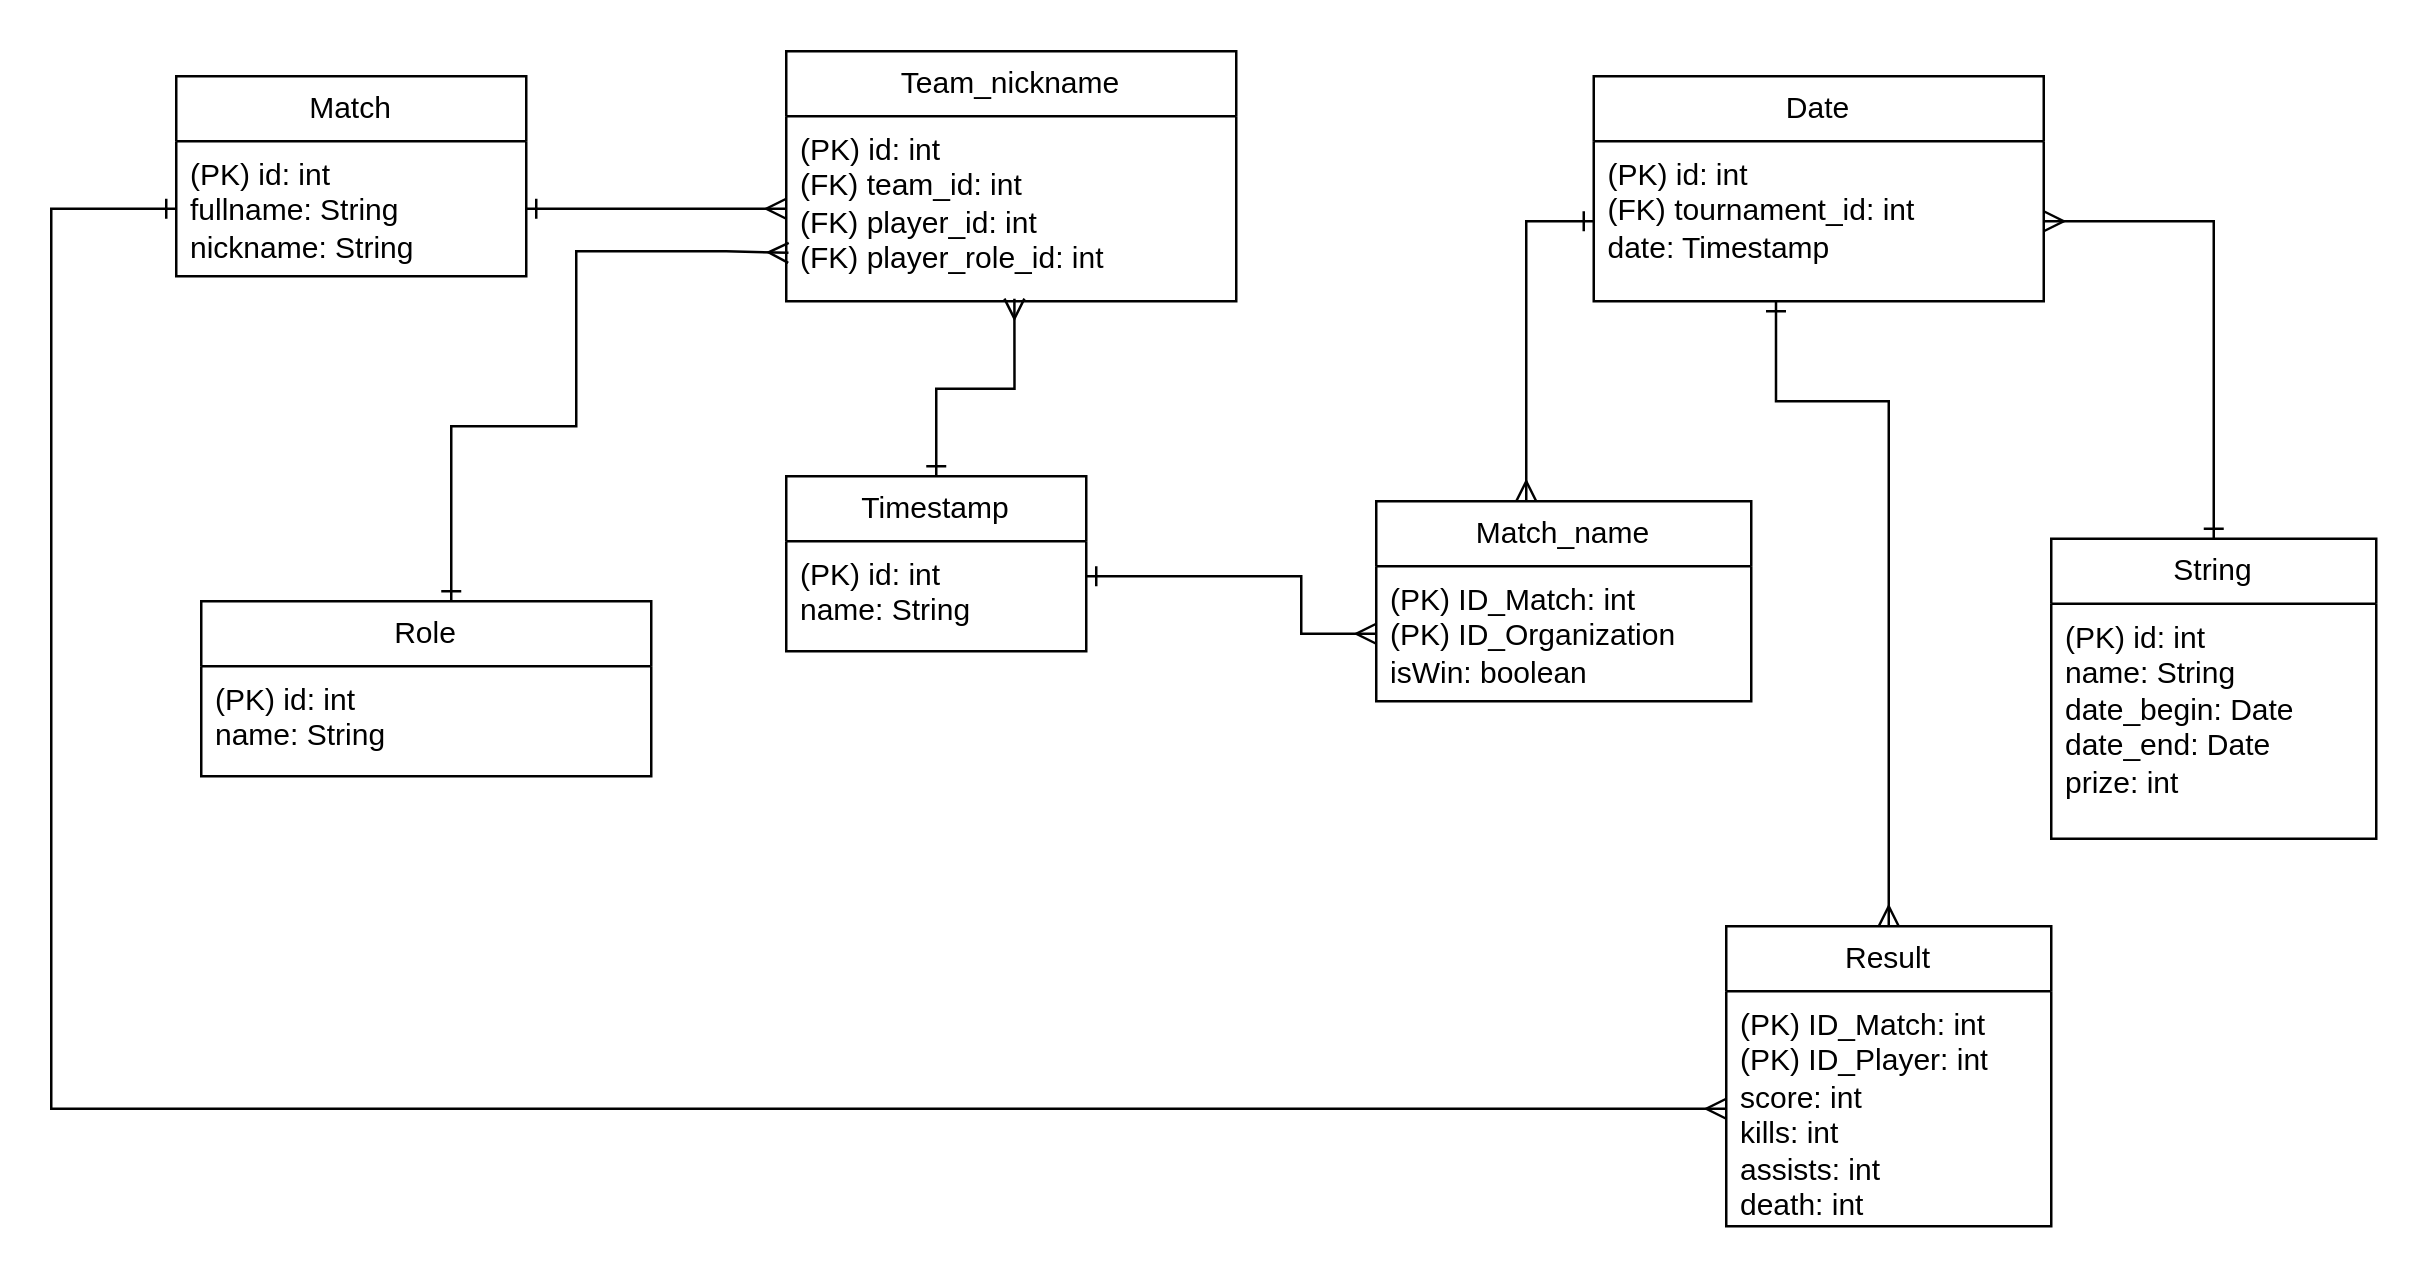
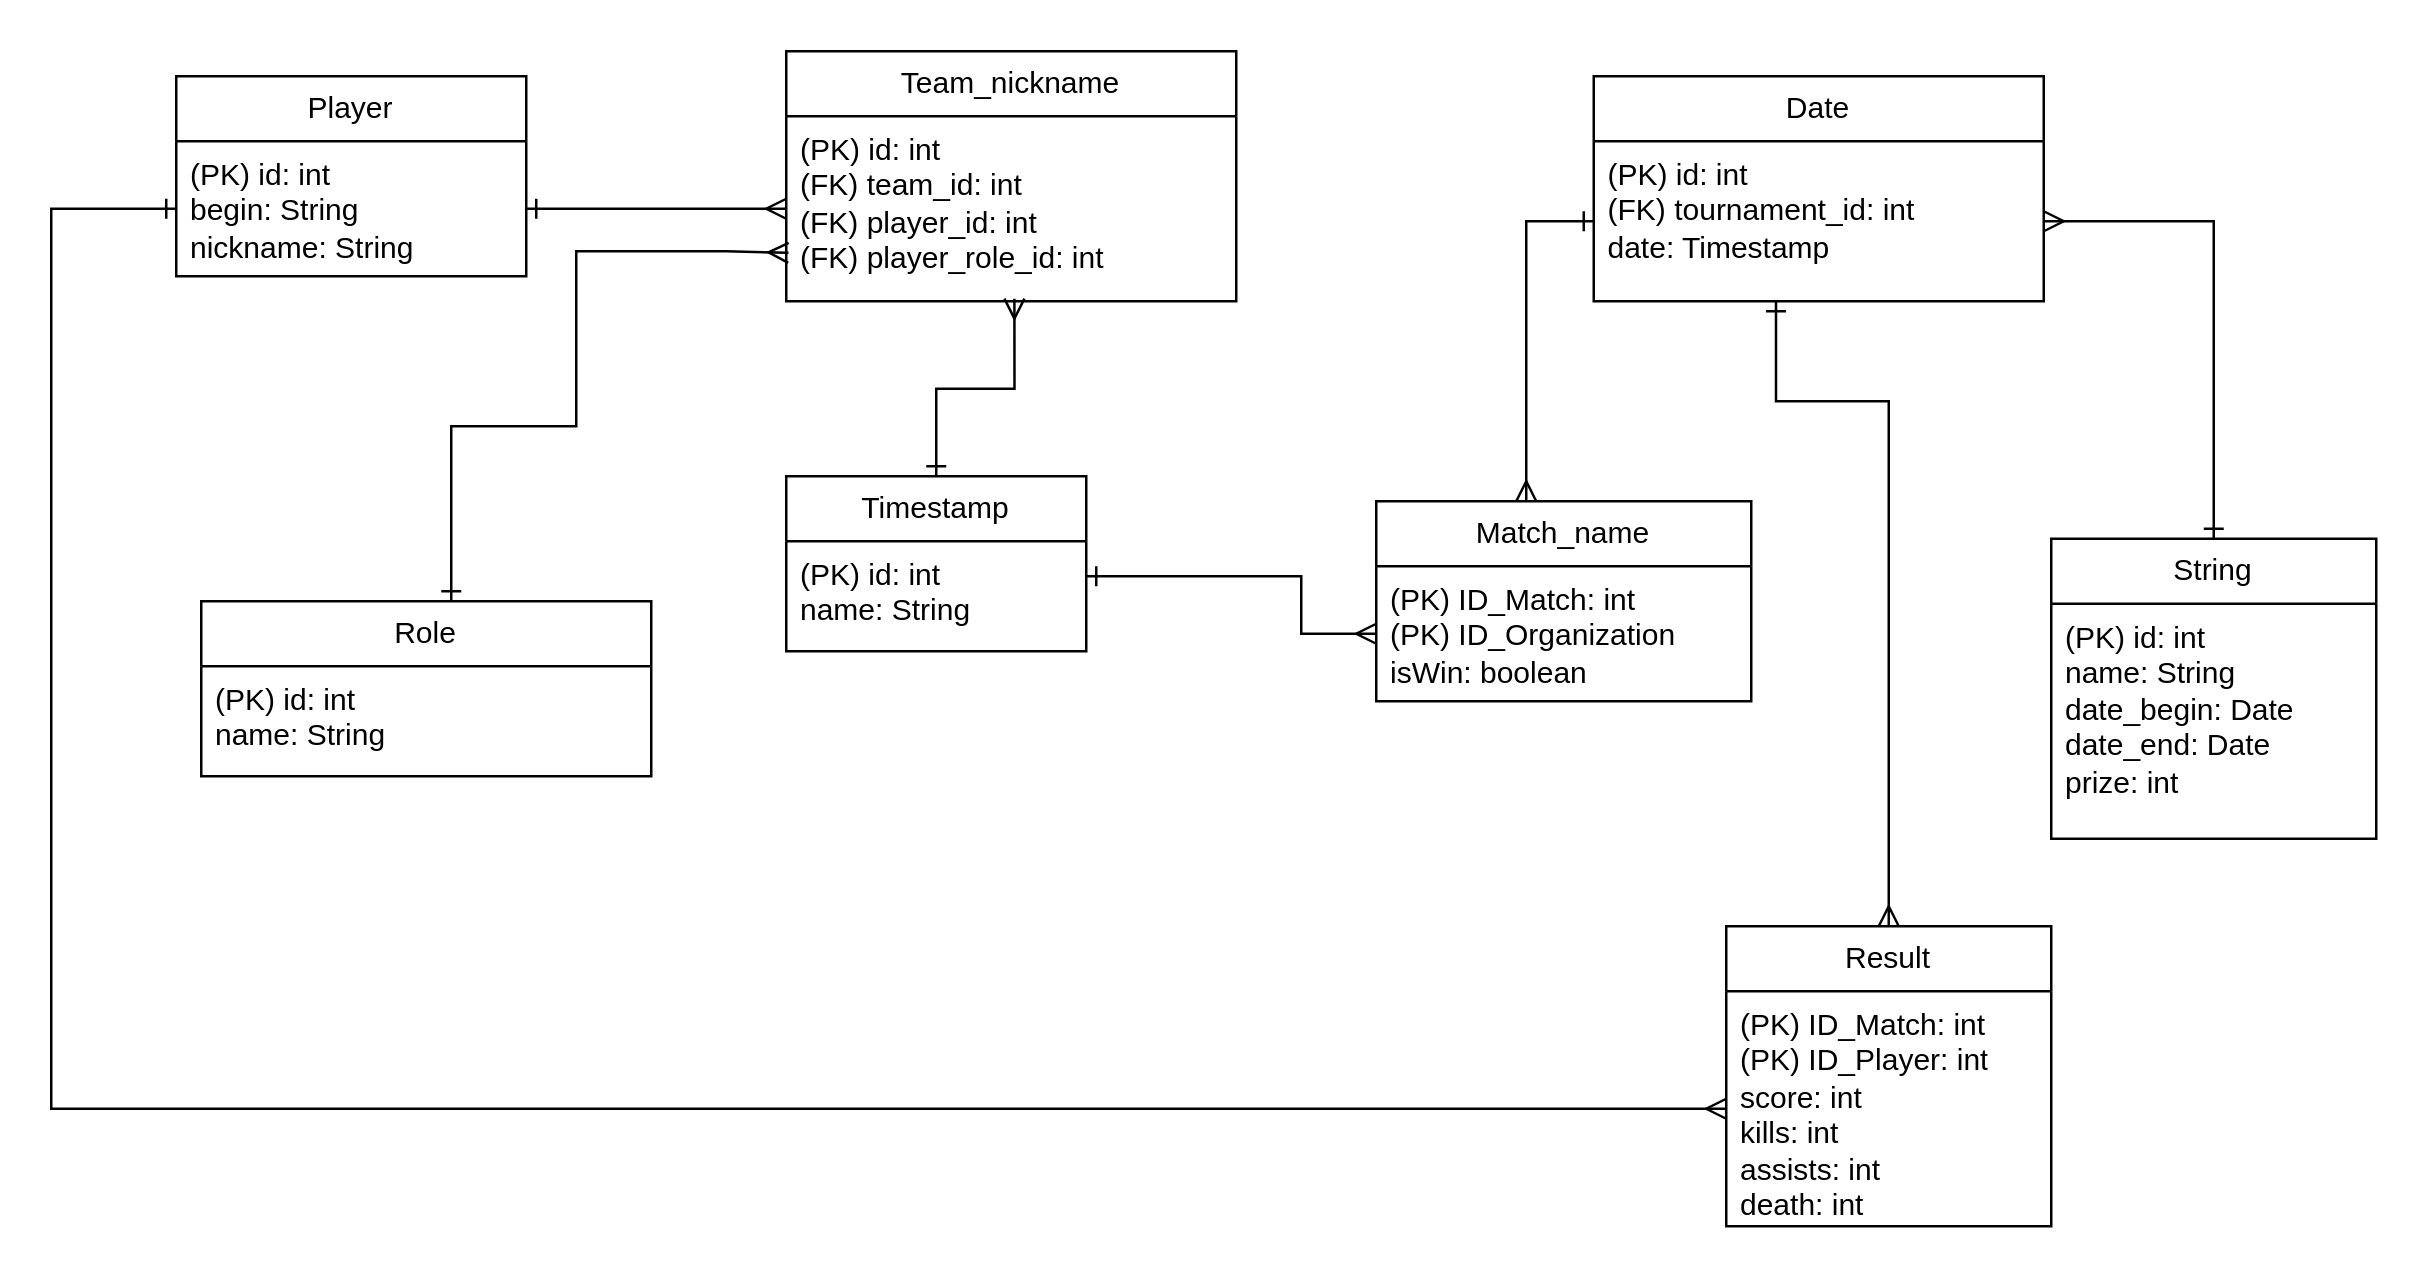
(351, 109) -> (351, 109)
(310, 213) -> (310, 213)
